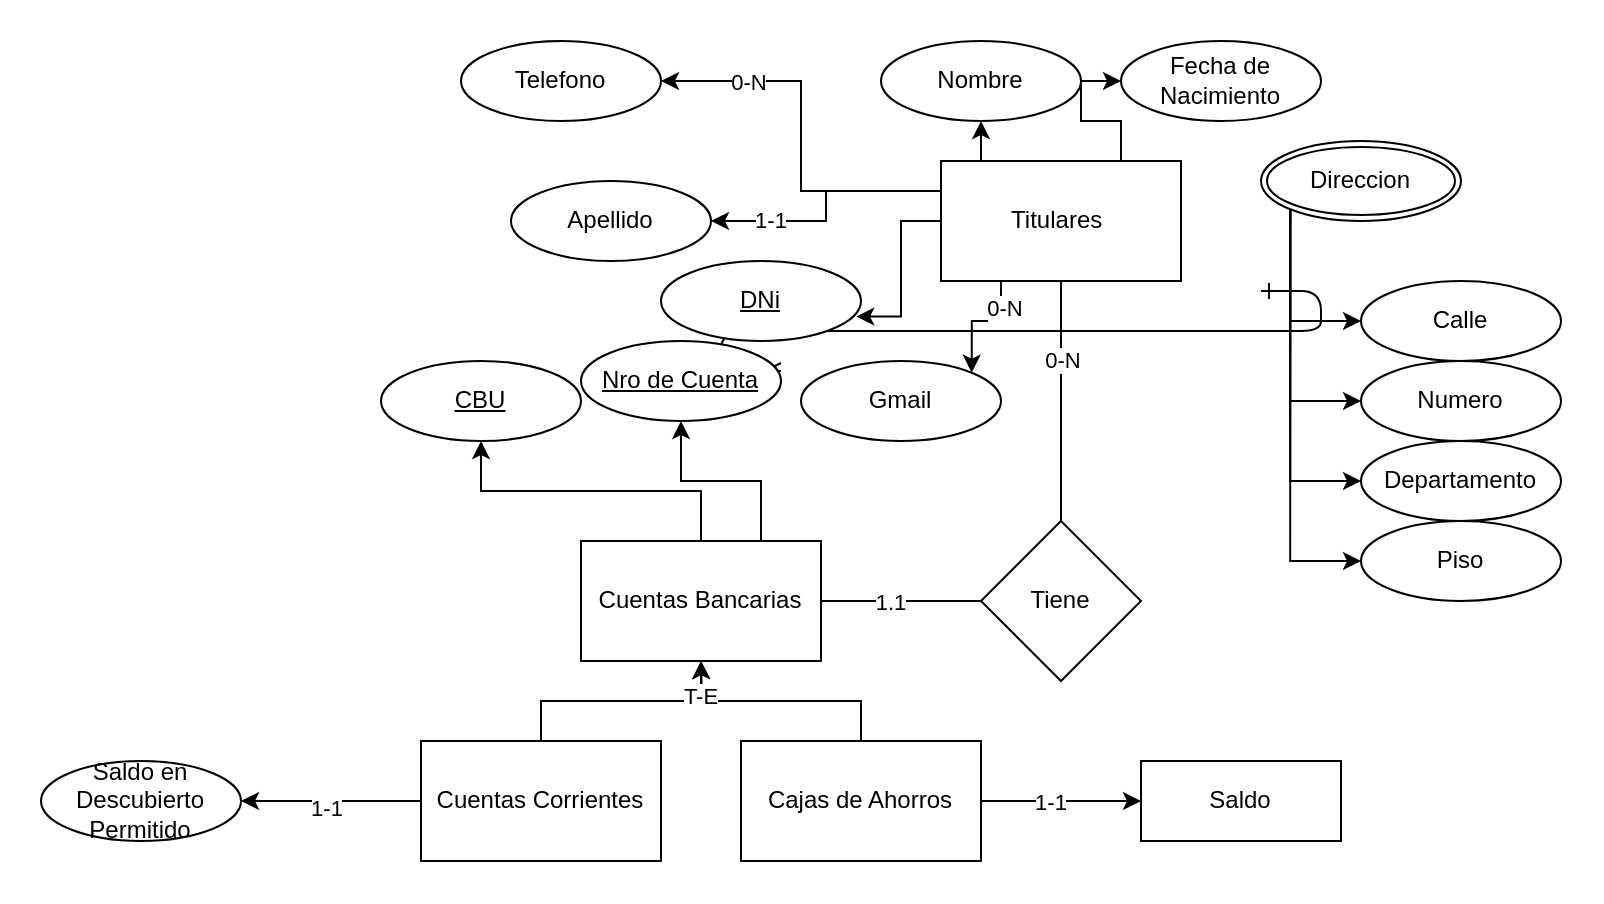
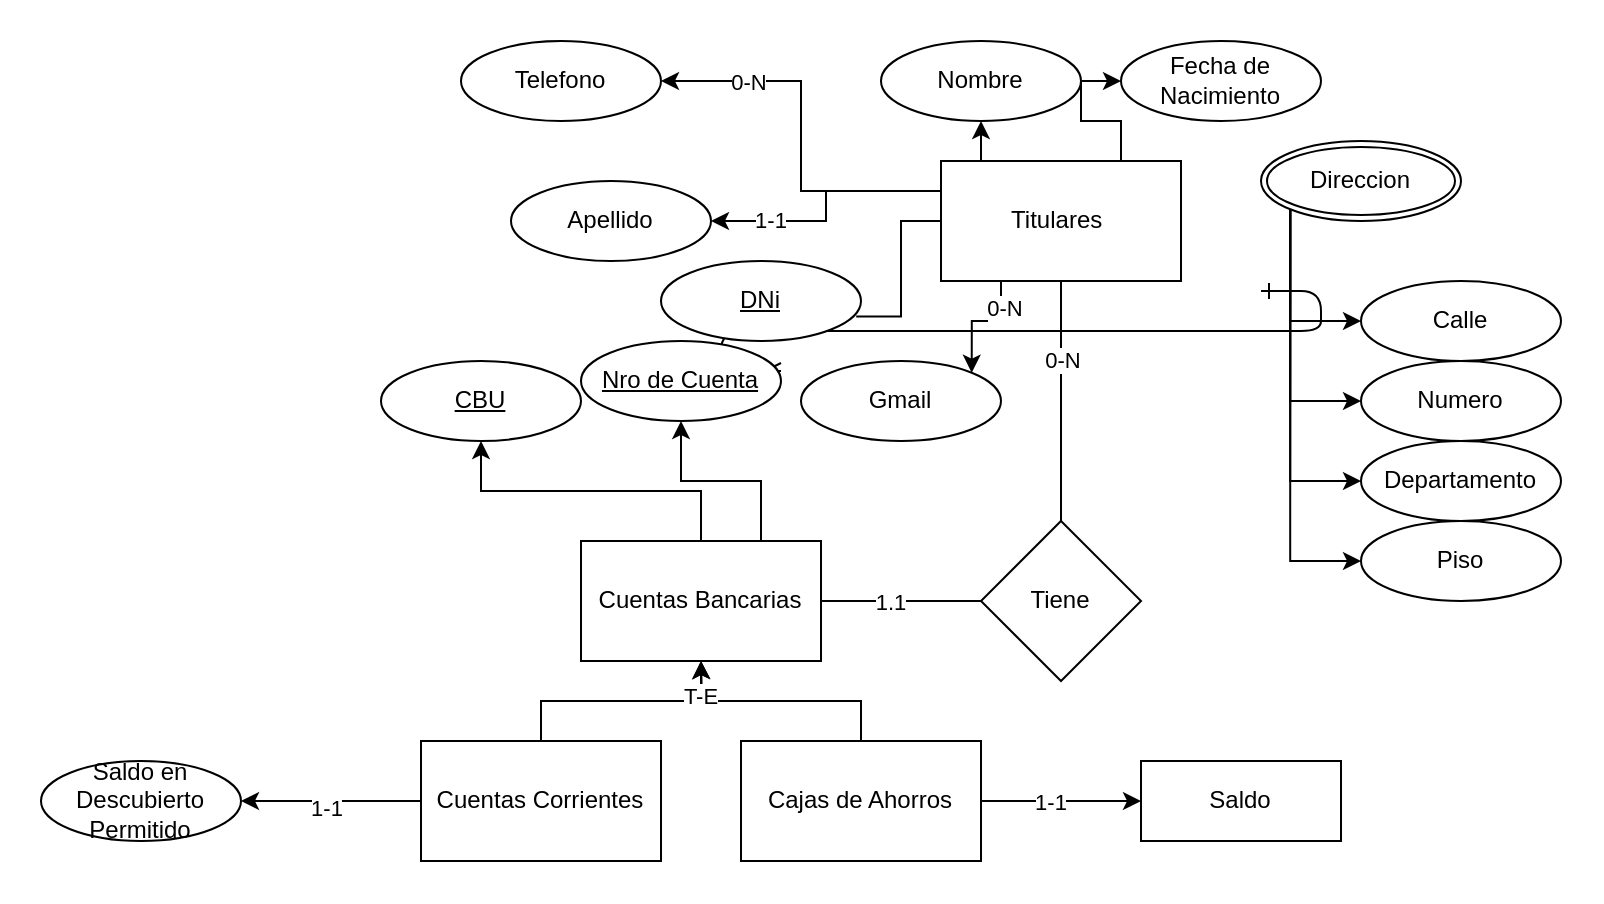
(871, 317) -> (864, 317)
